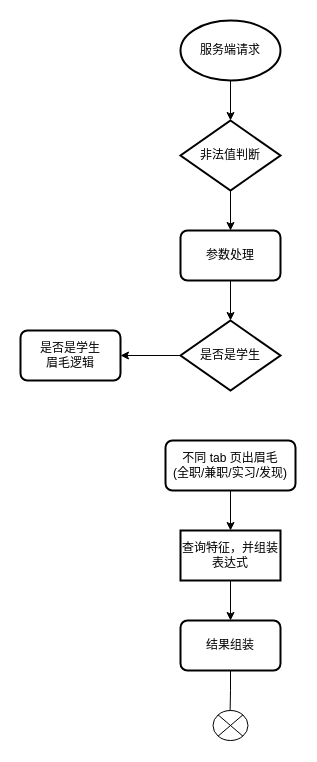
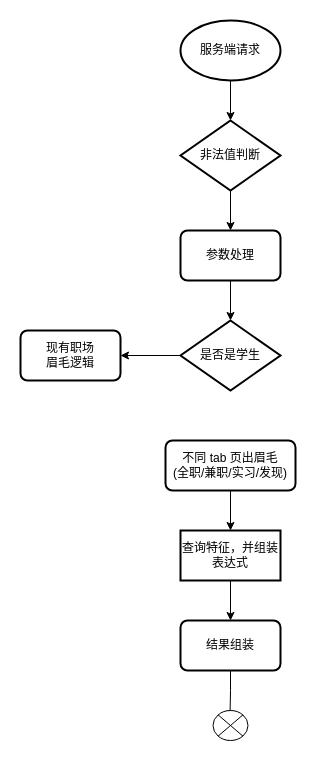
(71, 356) -> (71, 356)
